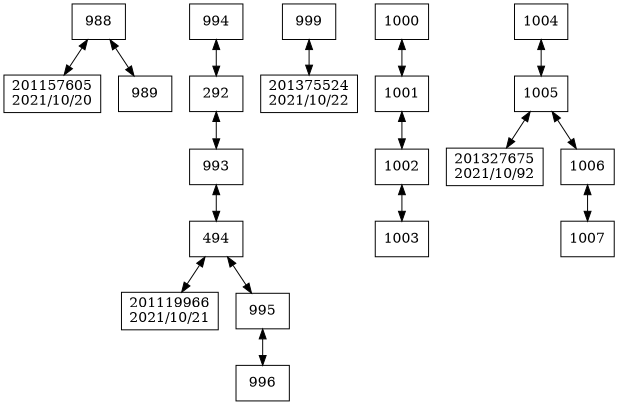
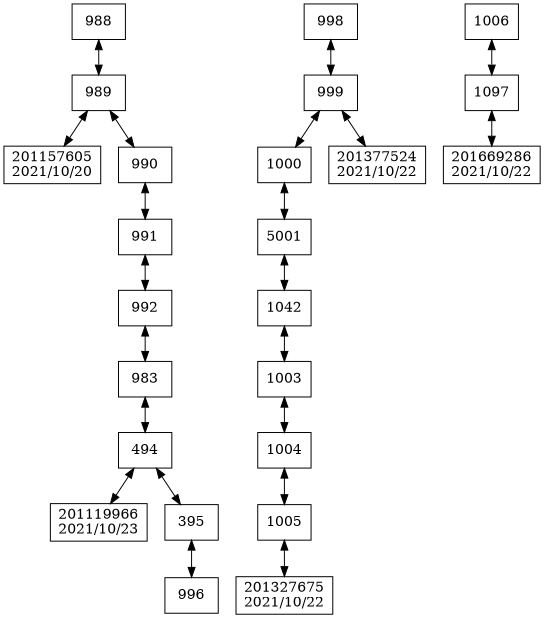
(216, 22) -> (145, 237)
none -> (331, 22)
(76, 57) -> (76, 128)
(216, 94) -> (145, 308)
(309, 94) -> (377, 165)
(402, 94) -> (284, 237)
none -> (307, 129)
(564, 130) -> none
none -> (145, 165)
none -> (492, 165)
(216, 167) -> (145, 379)
(402, 167) -> (284, 308)
(495, 167) -> (284, 595)
(588, 239) -> (492, 93)
(170, 311) -> (99, 522)
(263, 311) -> (192, 522)
none -> (284, 415)
